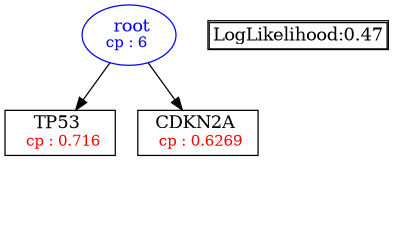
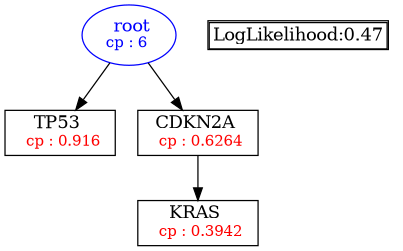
(63, 141) -> (63, 141)
(201, 141) -> (201, 141)
none -> (198, 223)
